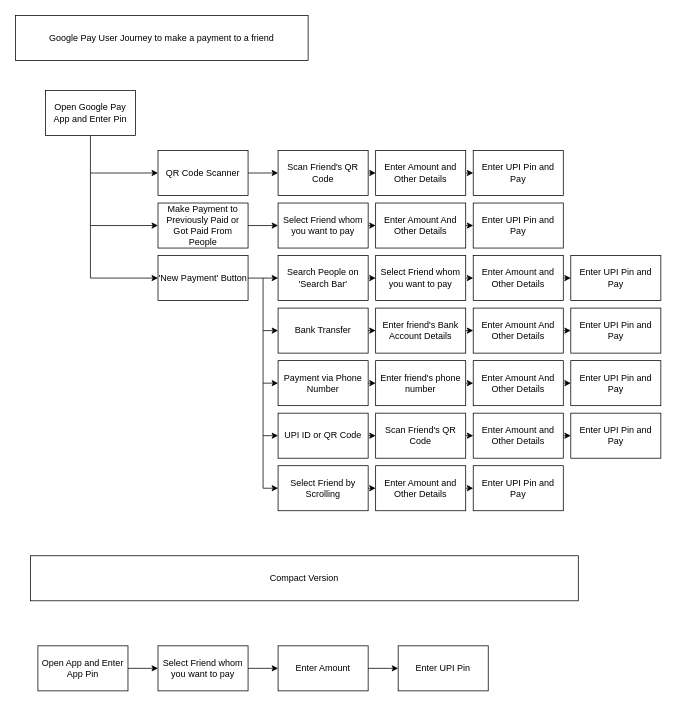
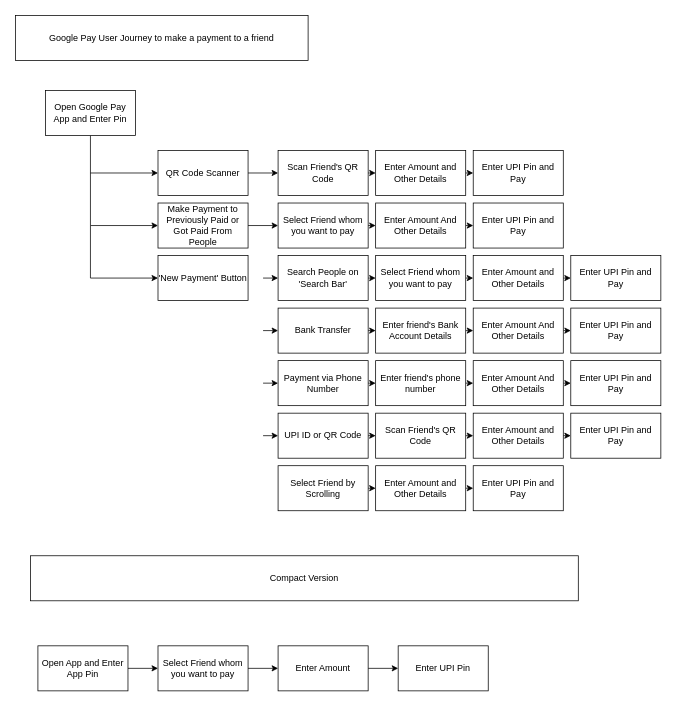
(266, 488) -> none
